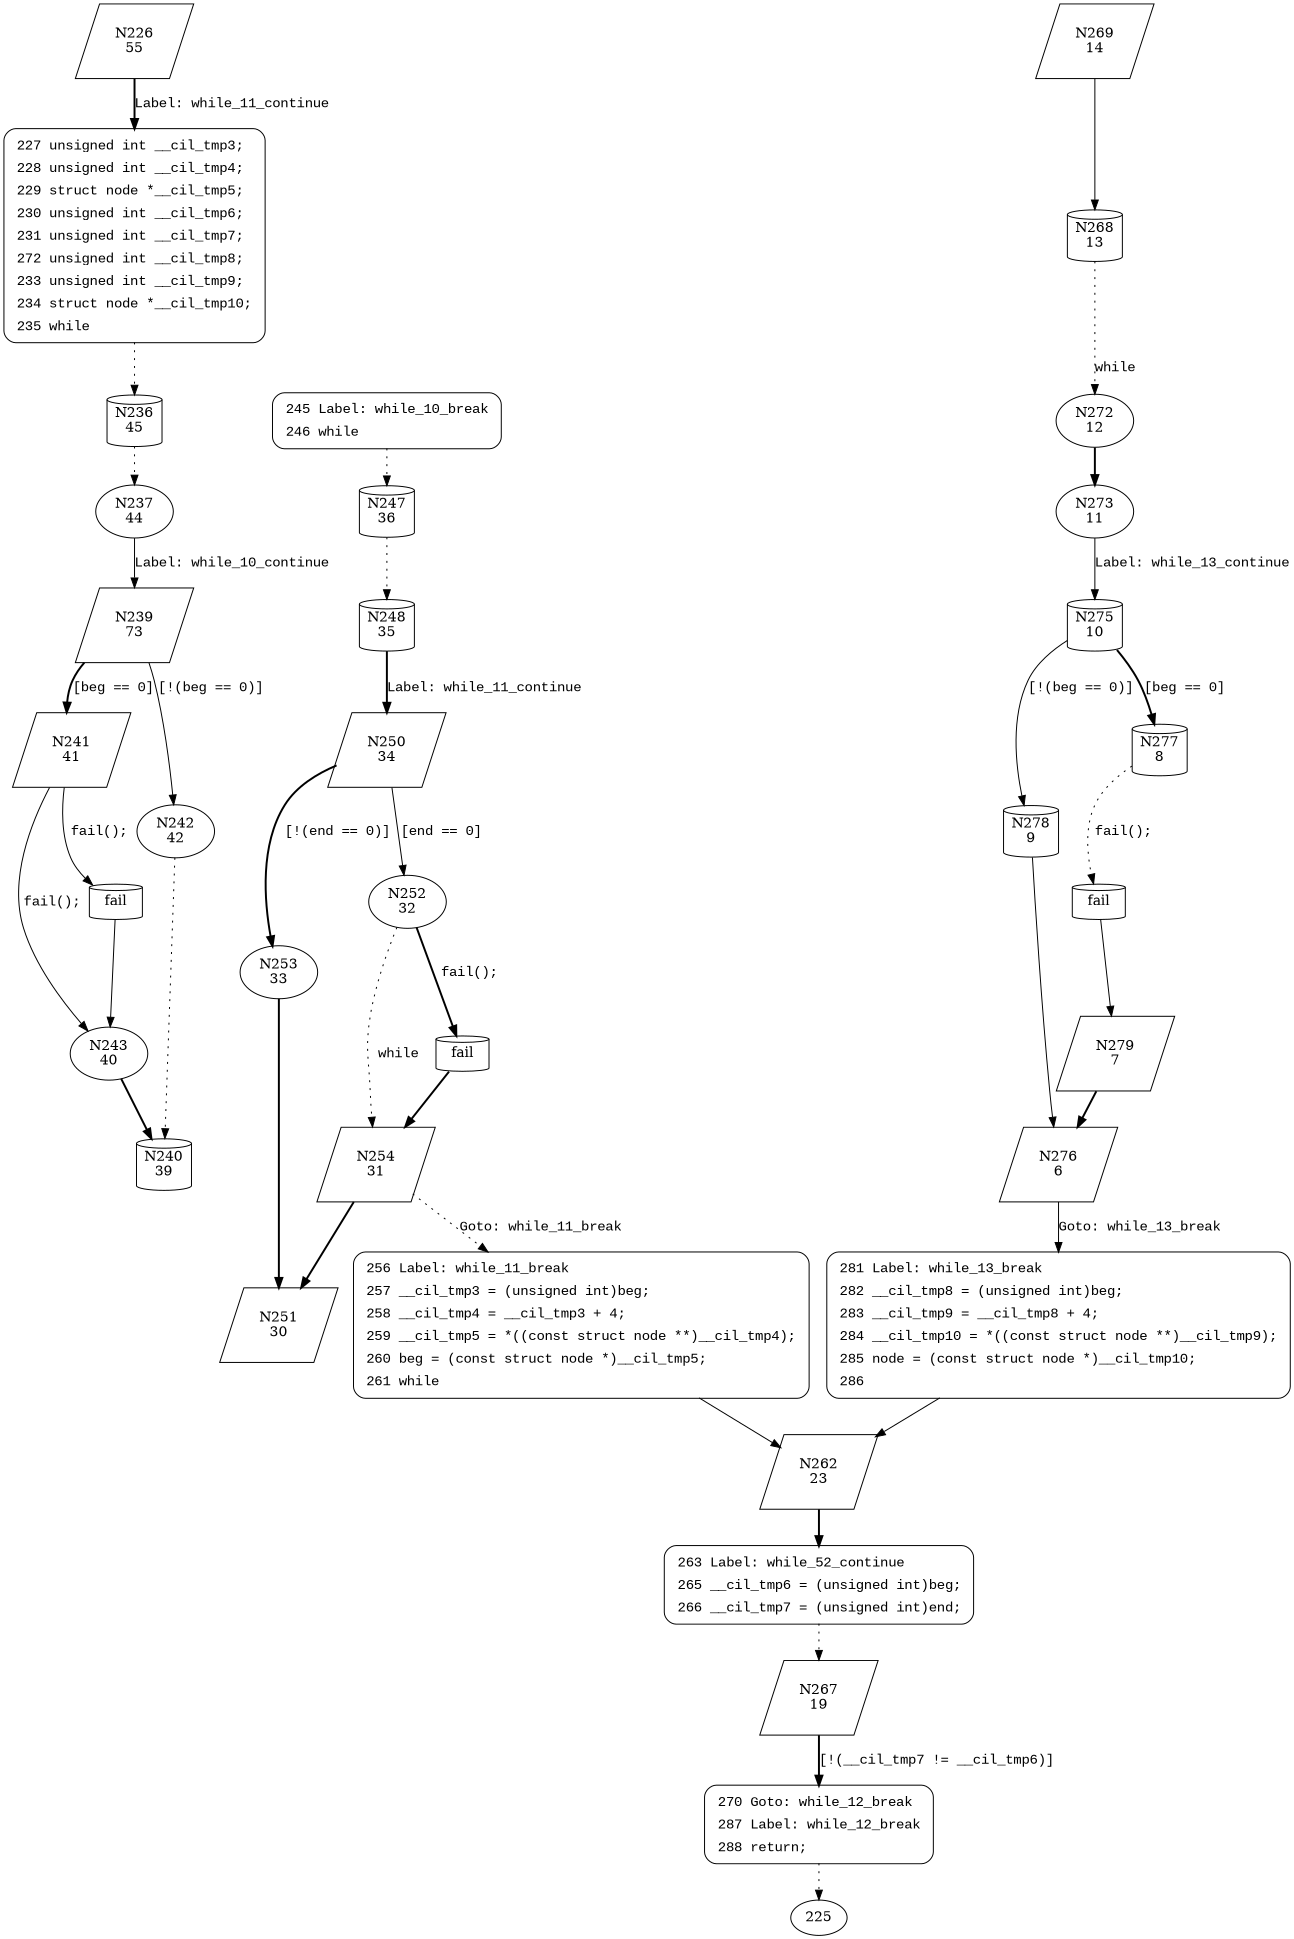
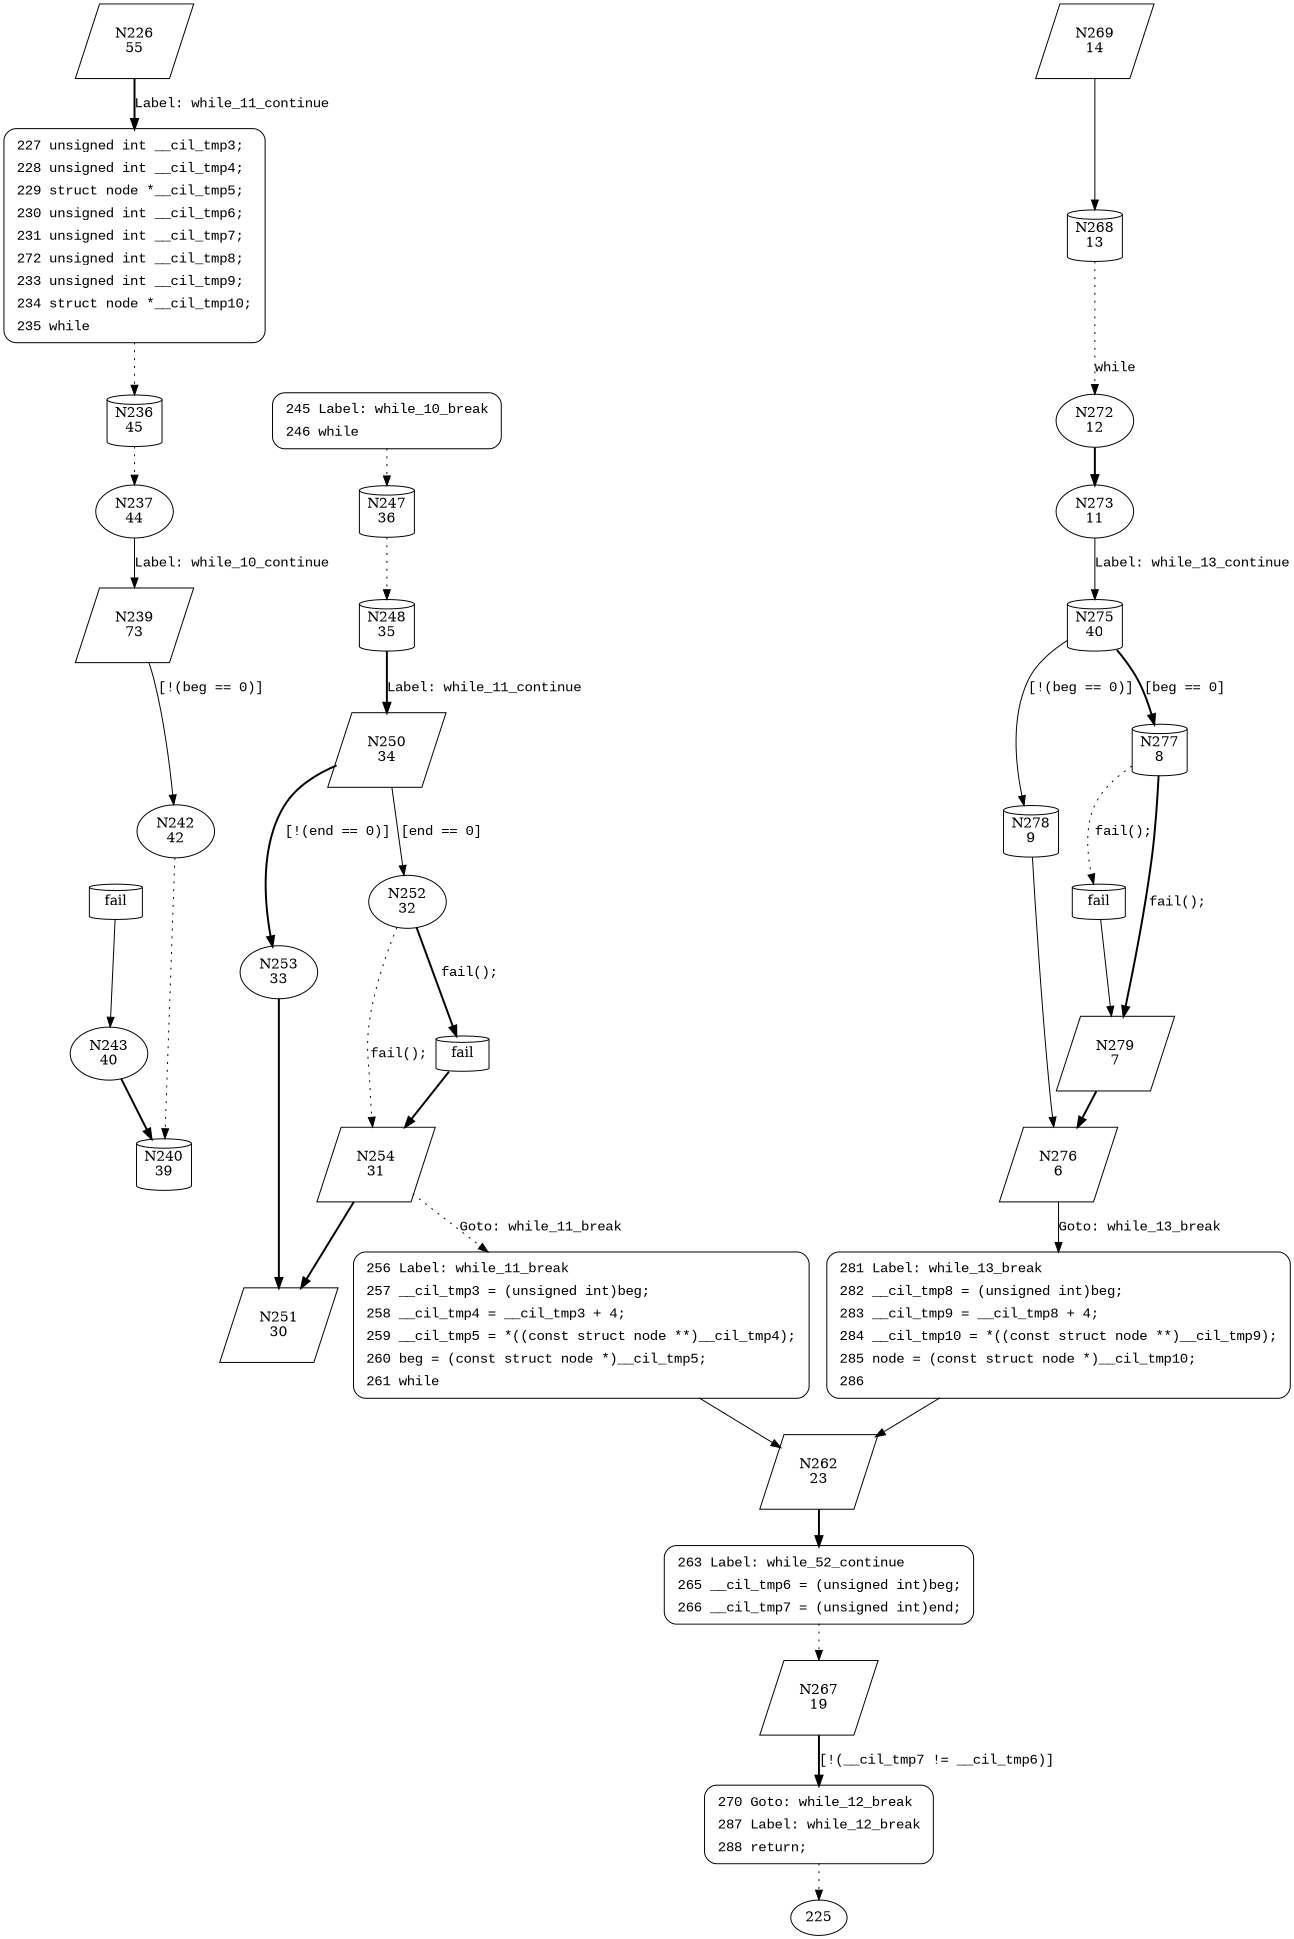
(1095, 625) -> (1095, 625)
(72, 750) -> none
none -> (1147, 892)
(399, 1054) -> (399, 1054)
